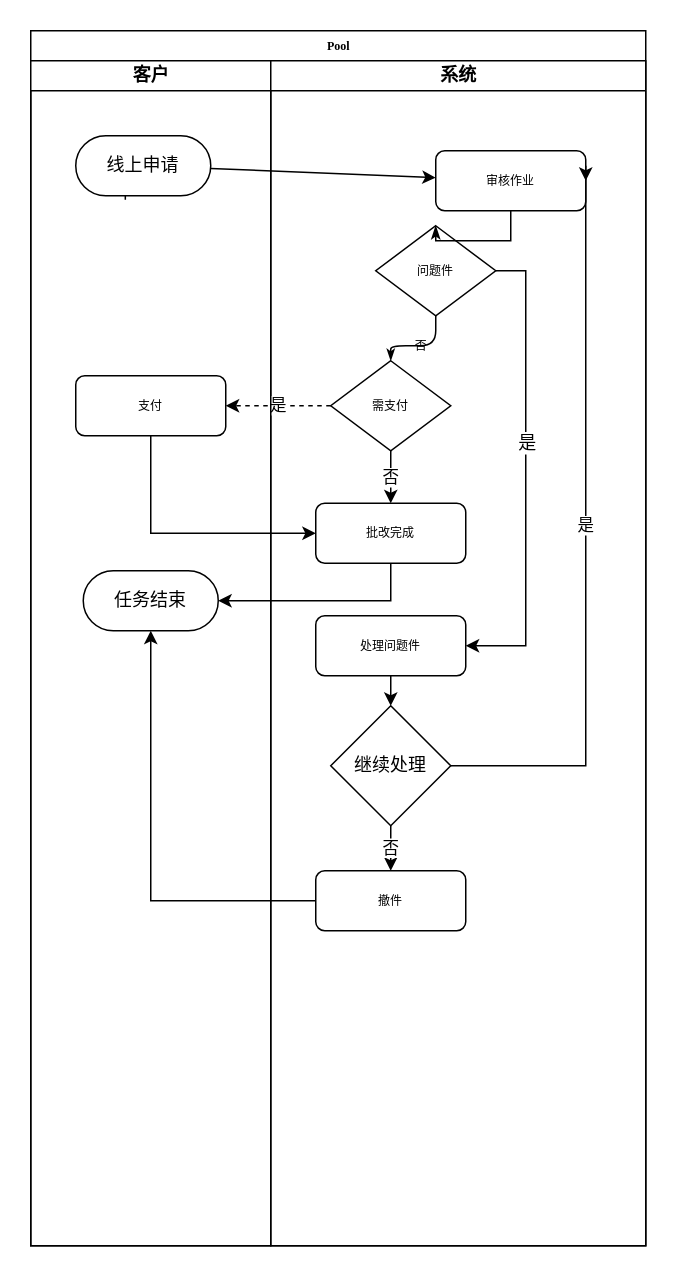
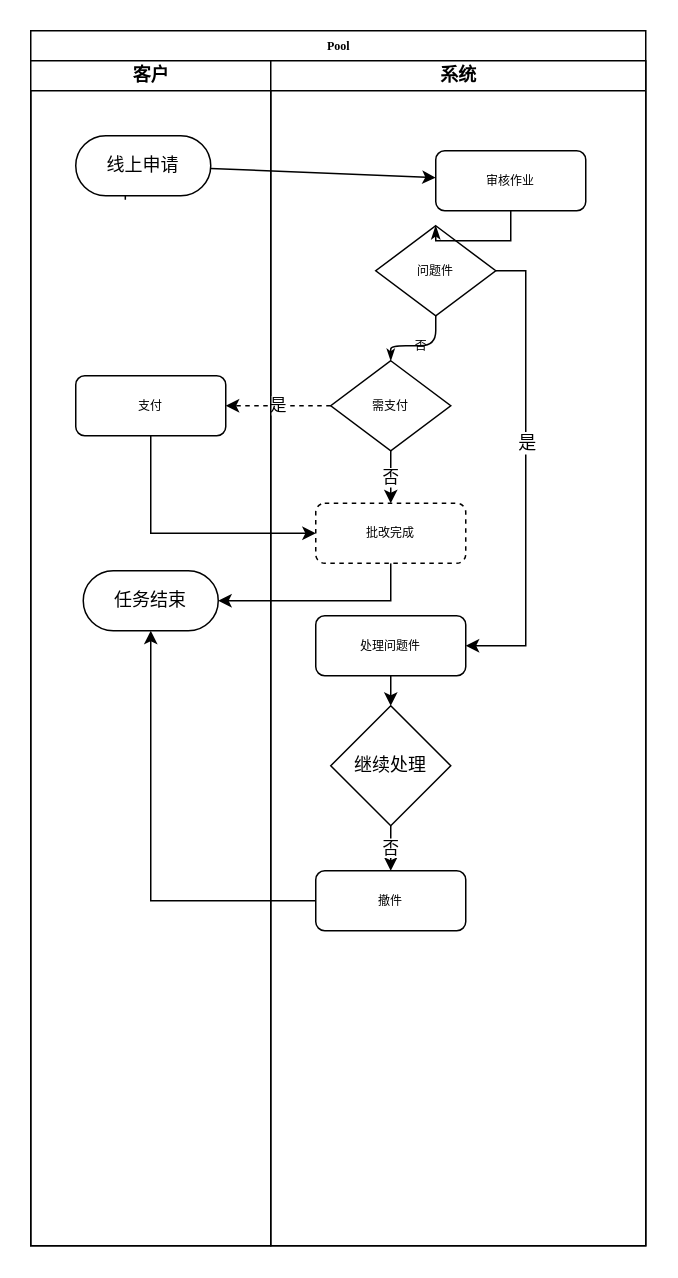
(391, 533) -> (391, 533)
(586, 552) -> none
